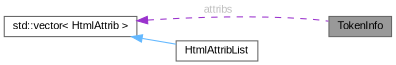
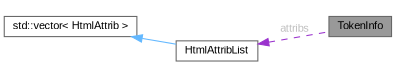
(238, 17) -> (299, 37)
